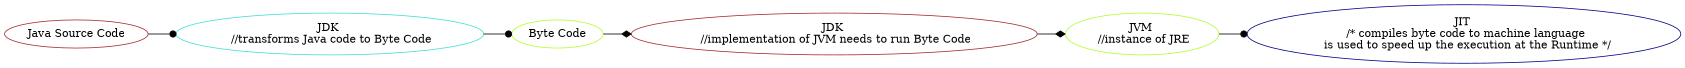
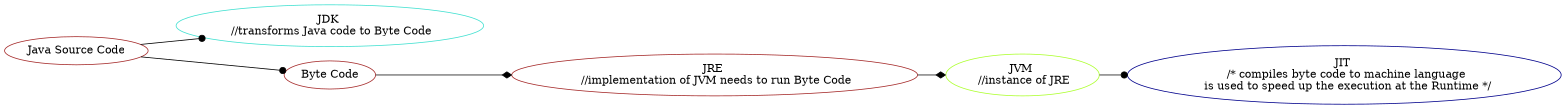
(494, 34) -> (210, 64)
(557, 34) -> (330, 75)
(834, 34) -> (715, 75)
